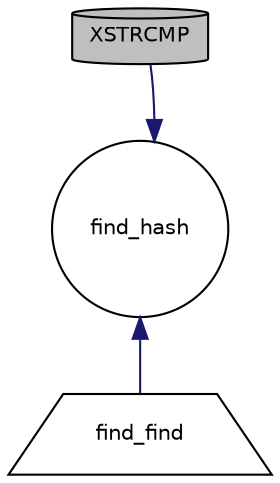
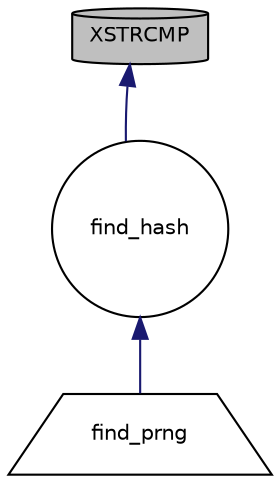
(153, 92) -> (126, 114)
(140, 434) -> (140, 434)
